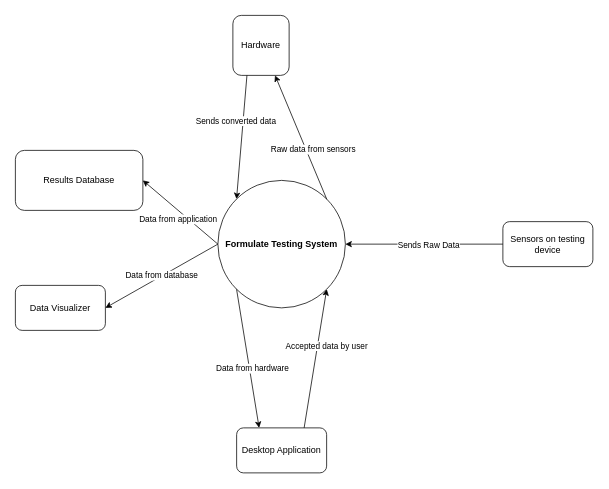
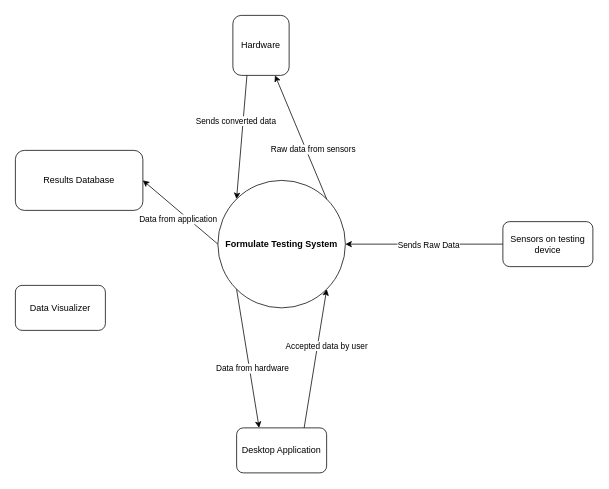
(164, 275) -> none
